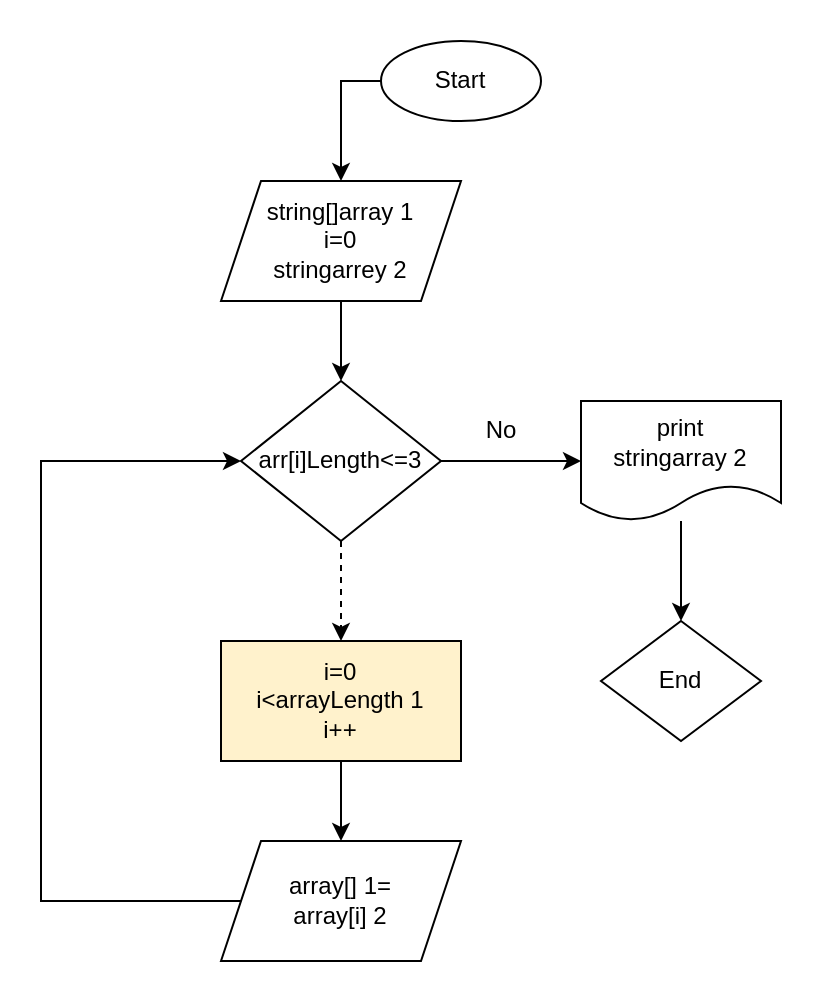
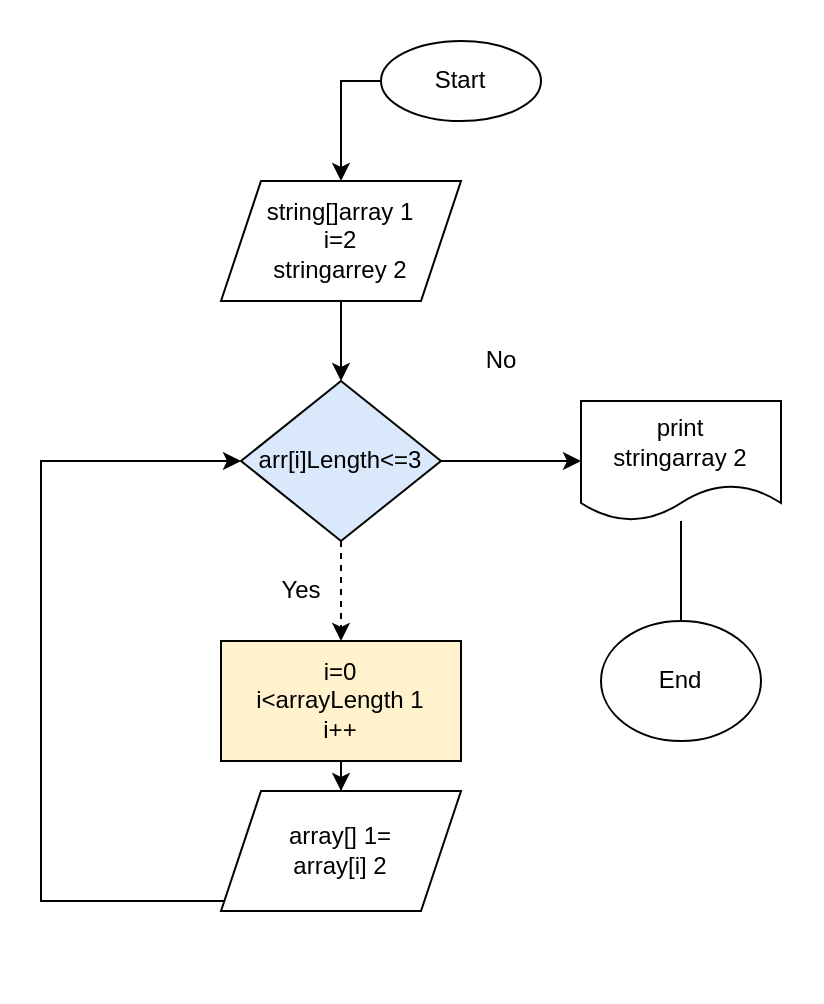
(341, 241) -> (341, 241)
(501, 431) -> (501, 361)
(341, 461) -> (341, 461)
none -> (301, 591)
(681, 606) -> (681, 612)
(681, 681) -> (681, 681)
(341, 901) -> (341, 851)
